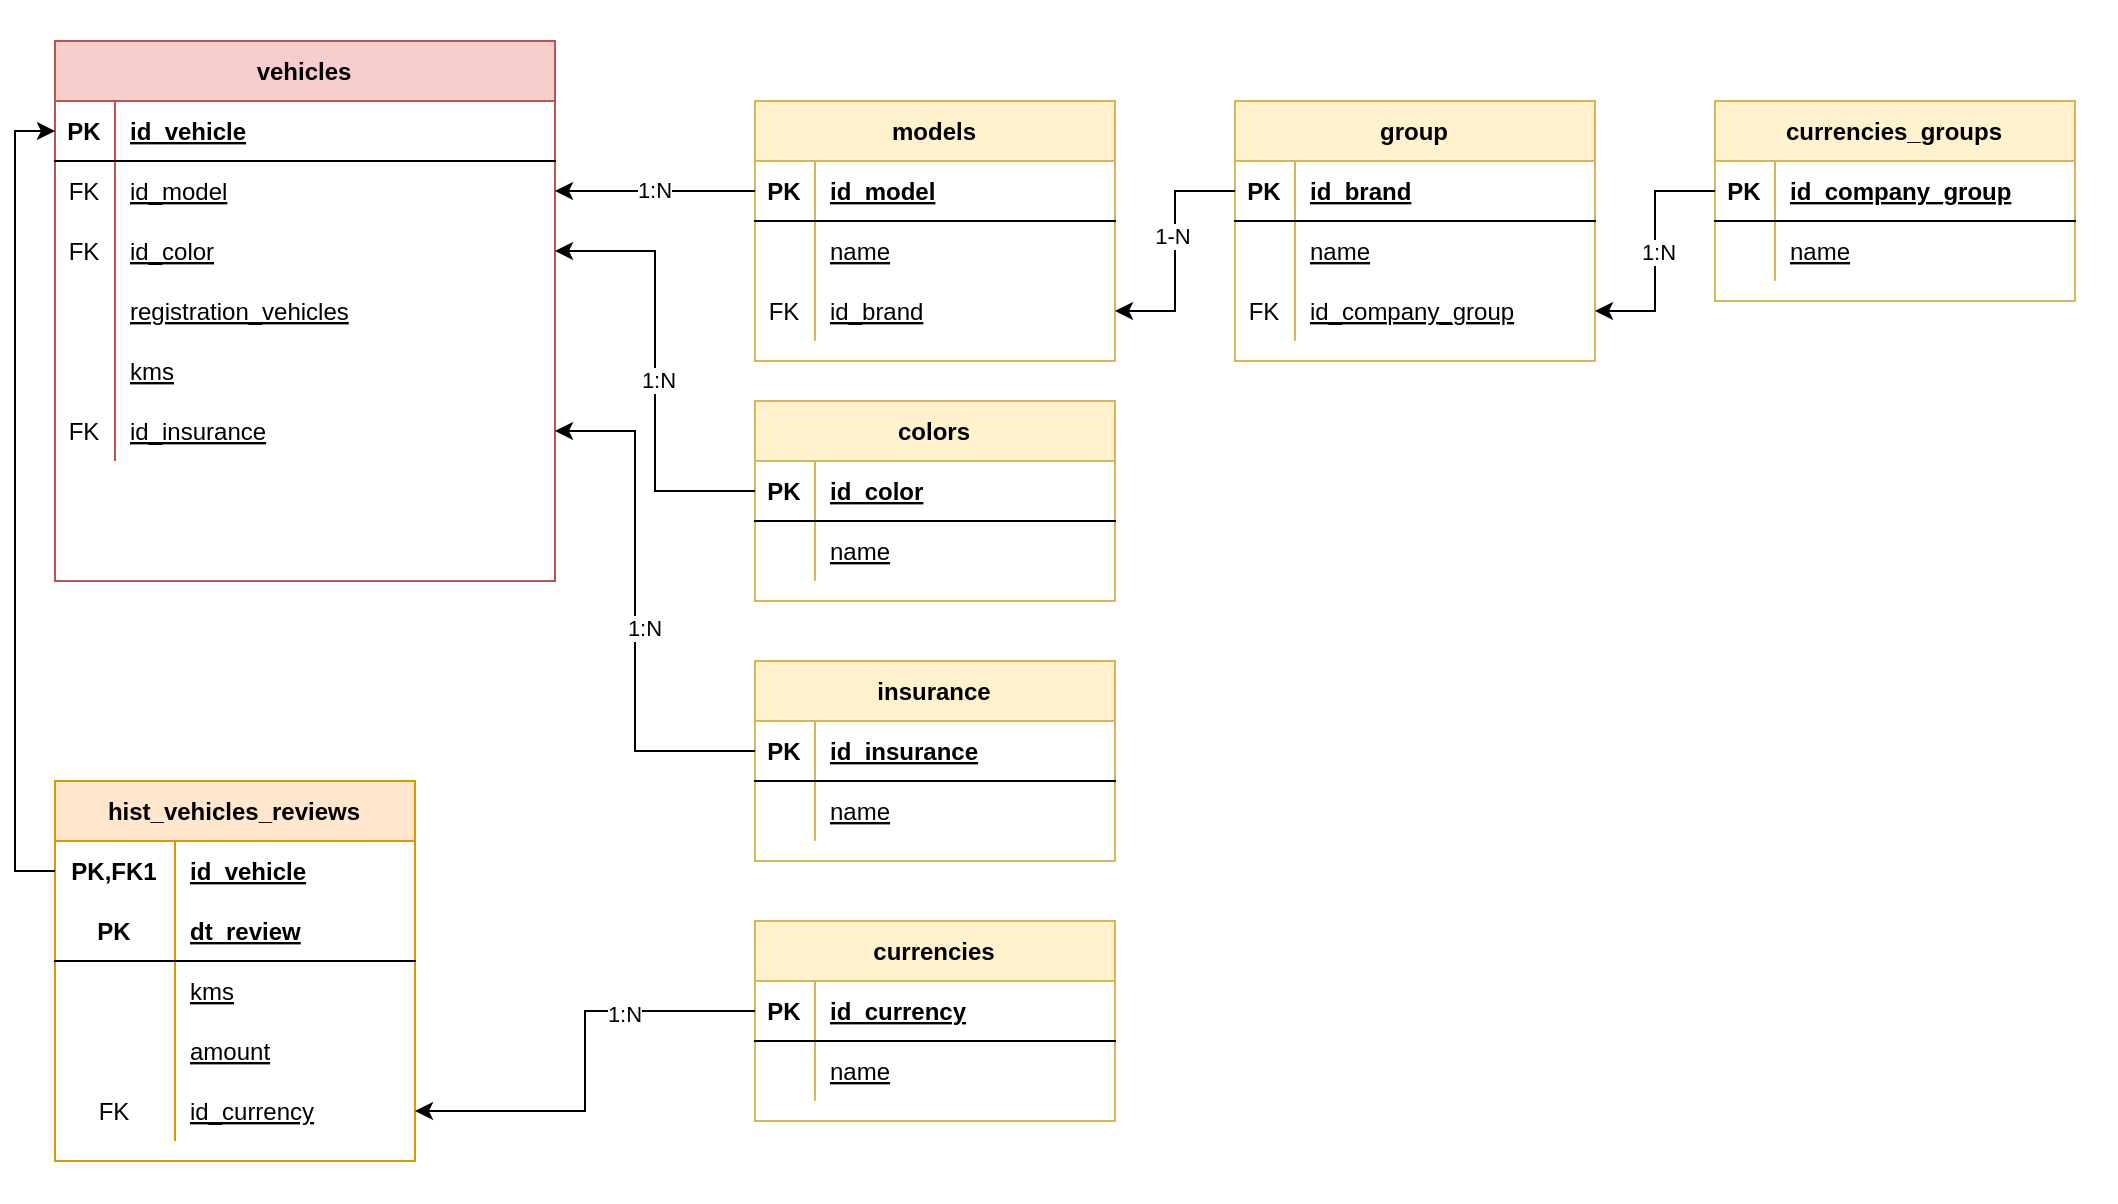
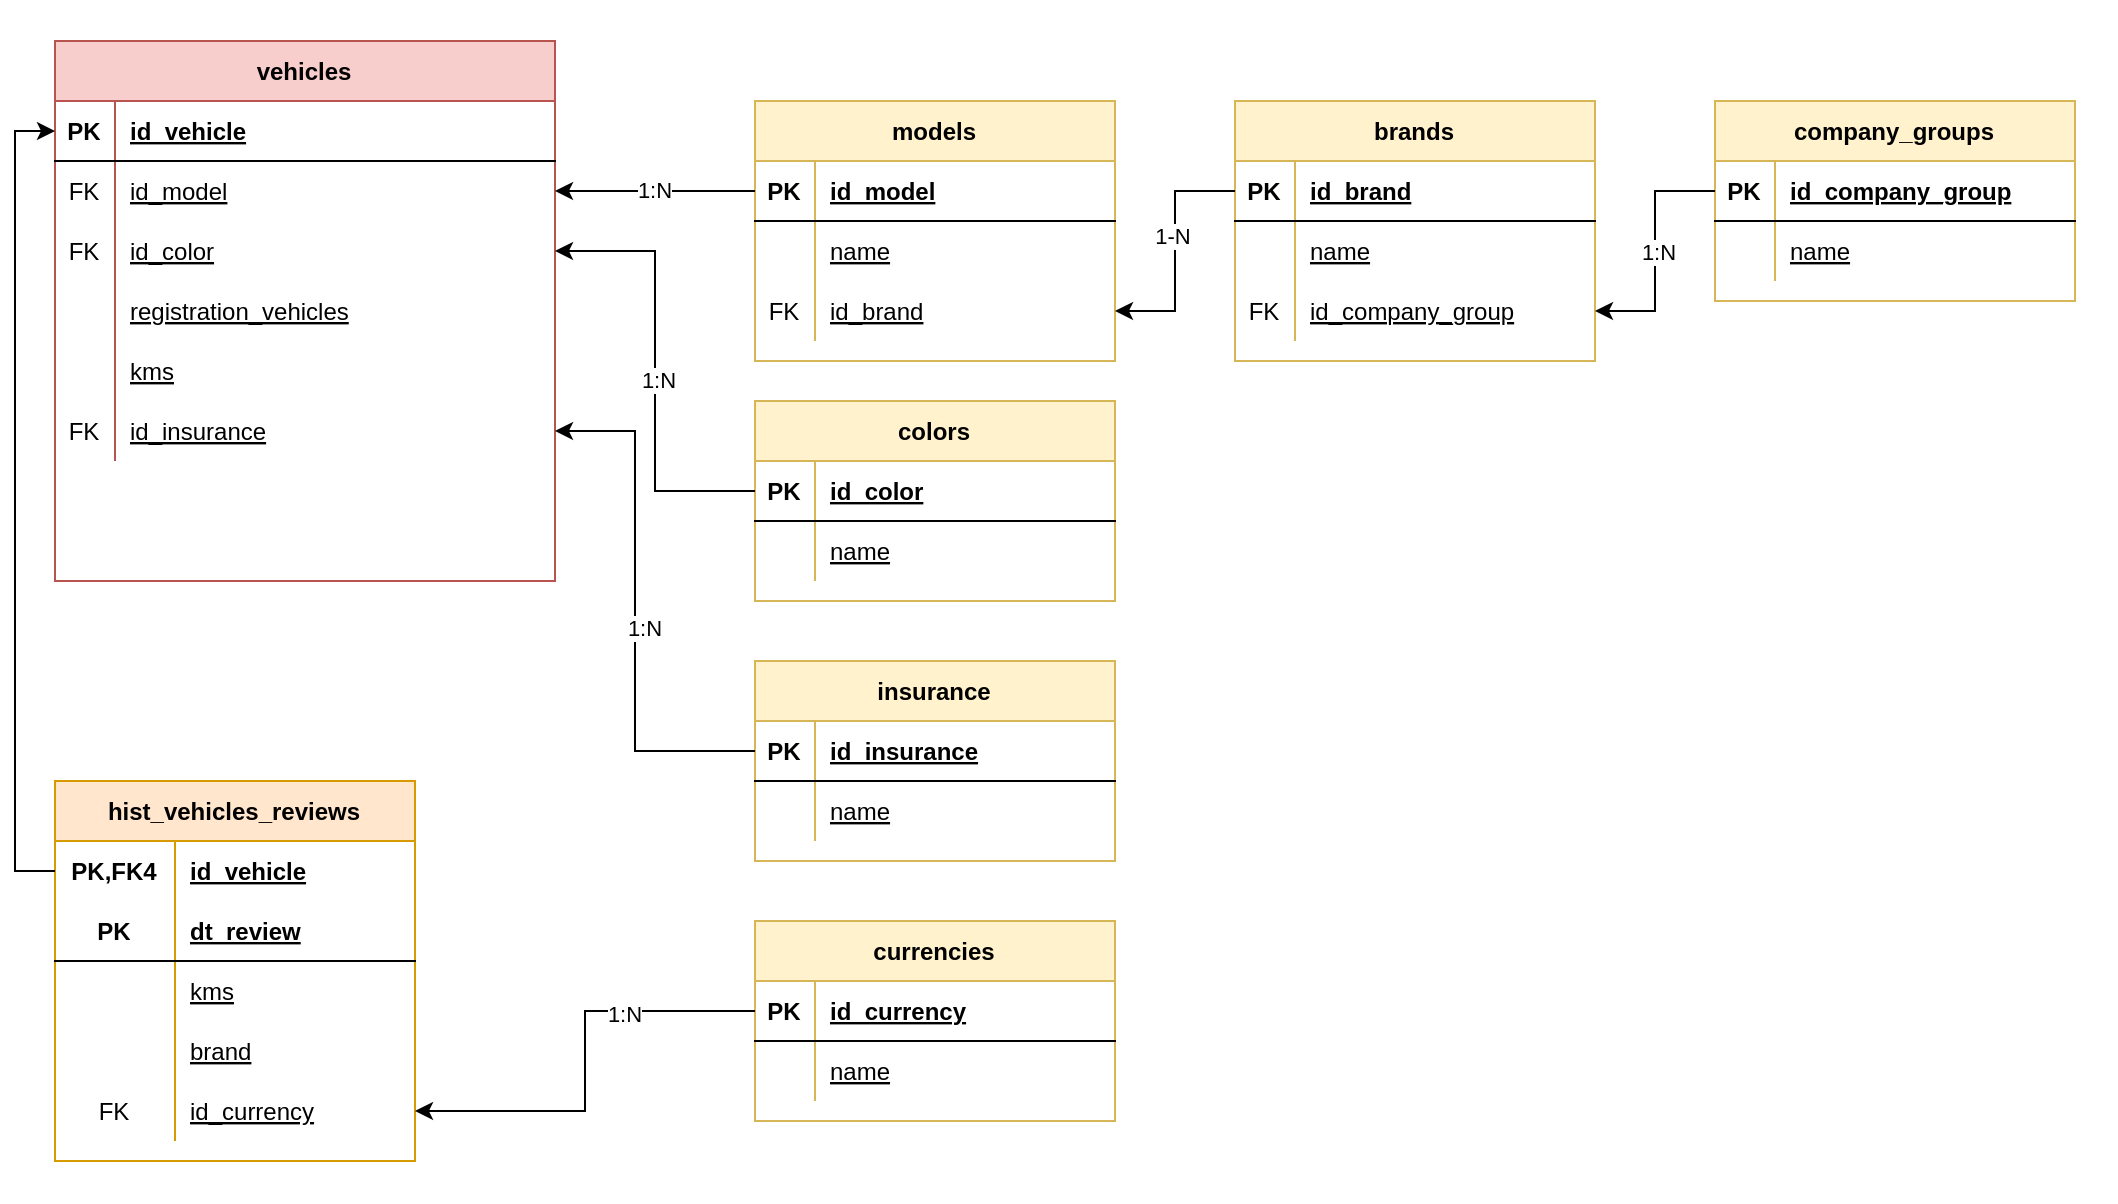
(1414, 132) -> (1414, 132)
(1894, 132) -> (1894, 132)
(114, 872) -> (114, 872)
(230, 1052) -> (224, 1052)
